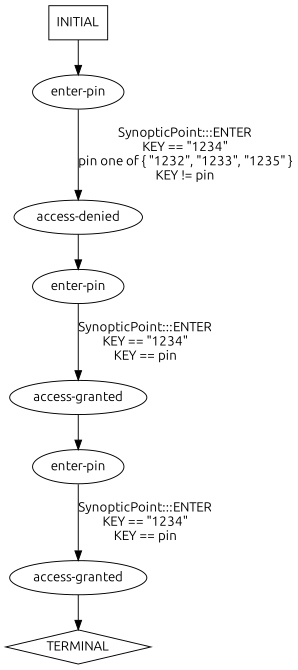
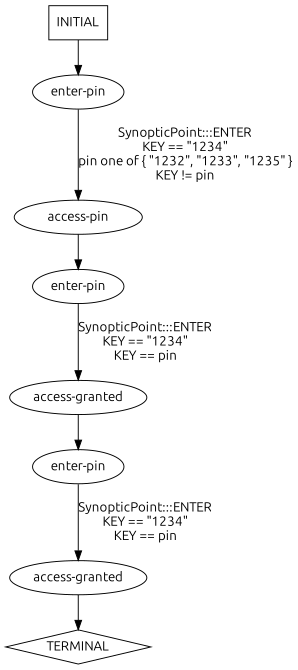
(78, 217) -> (78, 217)
